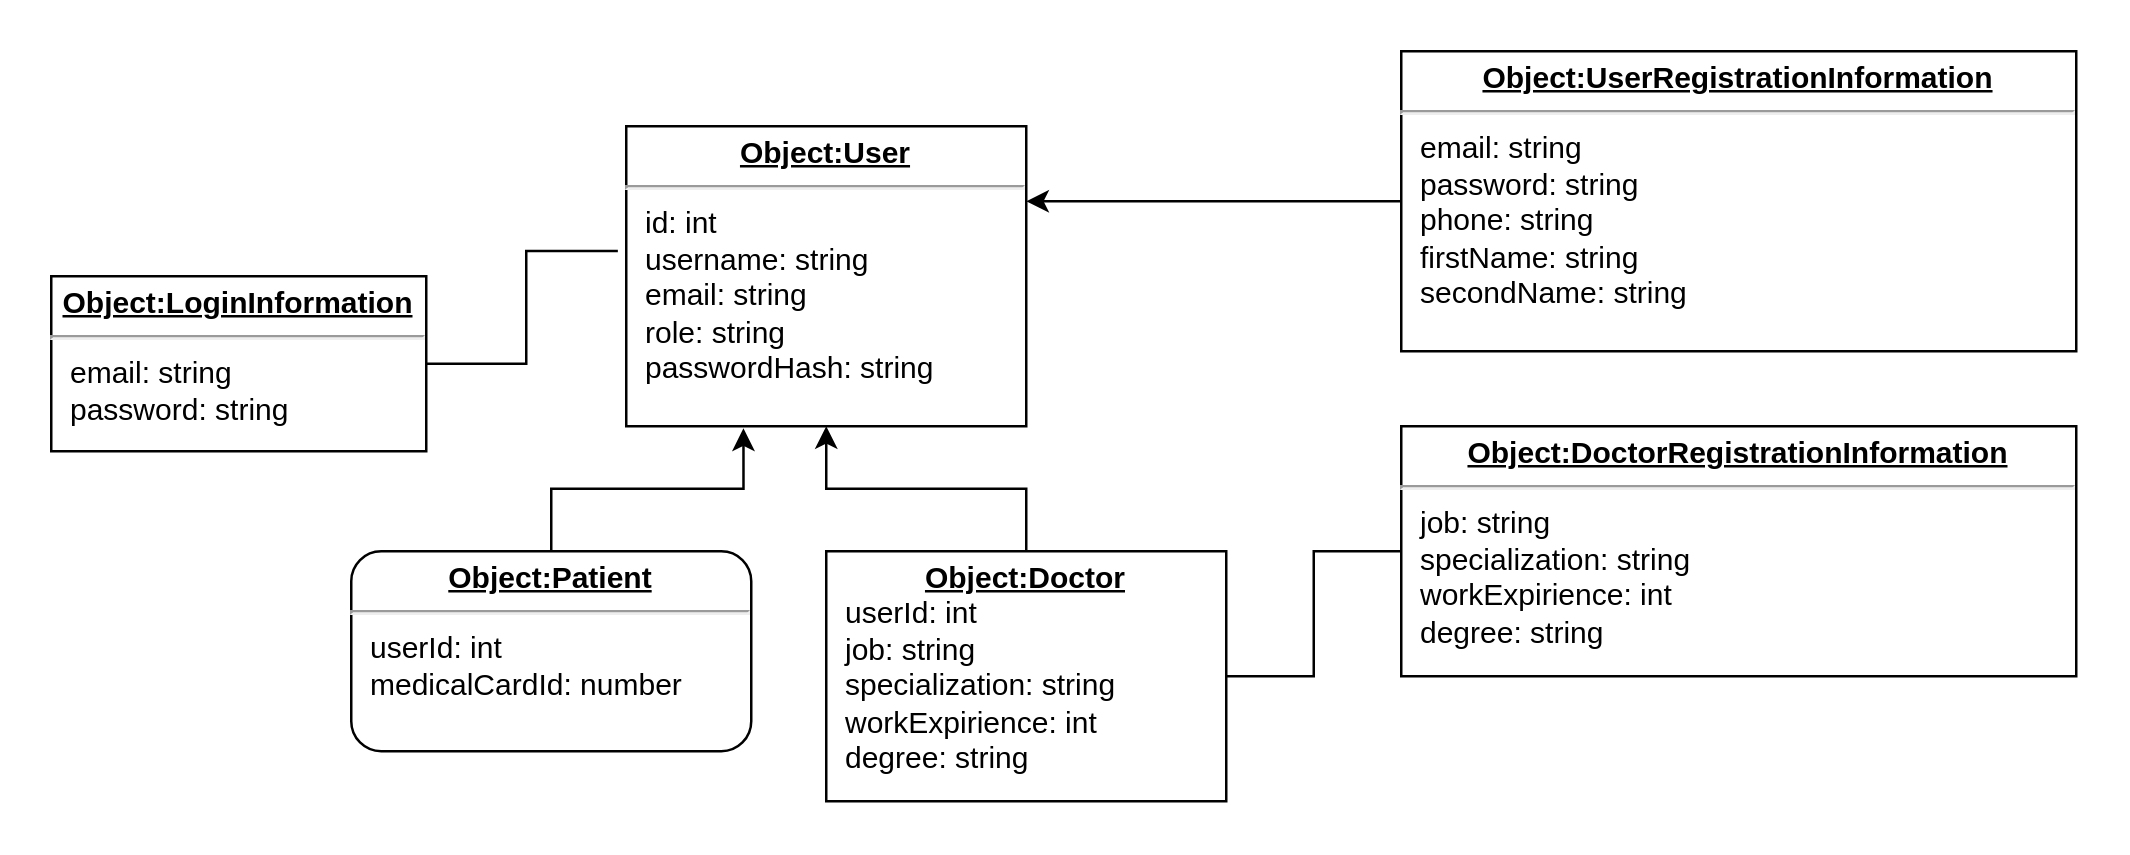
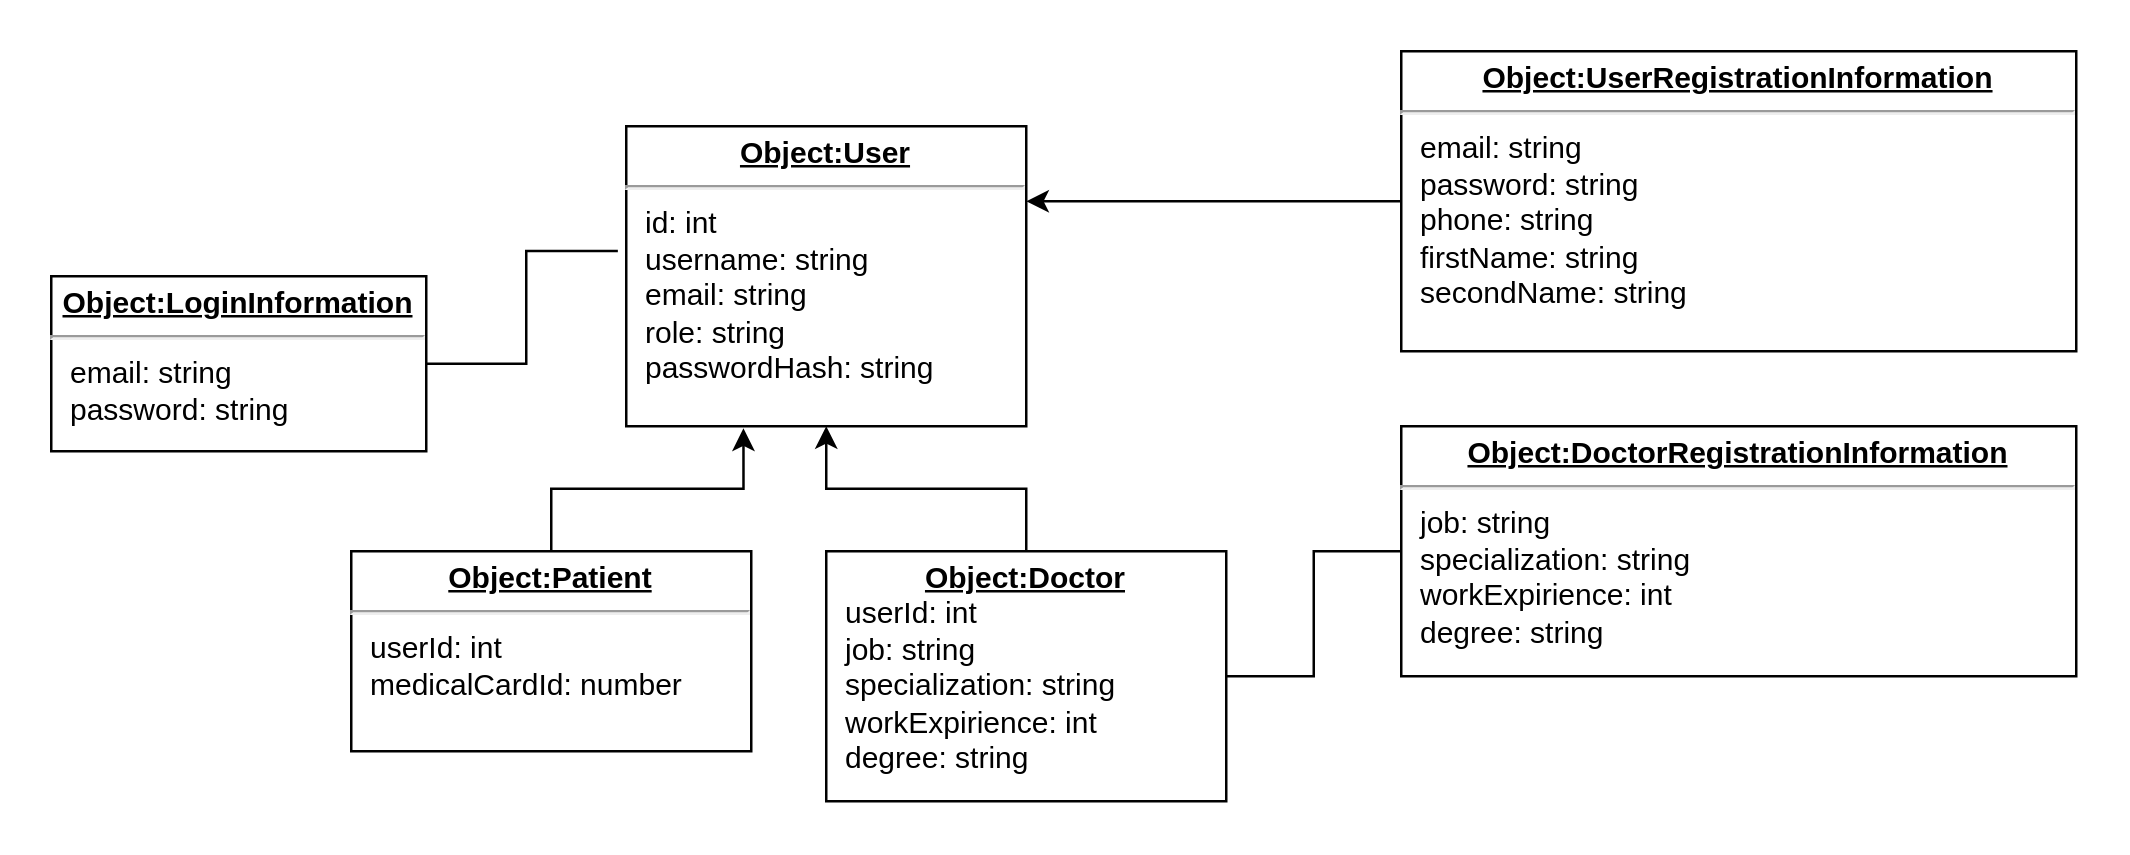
(551, 651) -> (551, 651)
